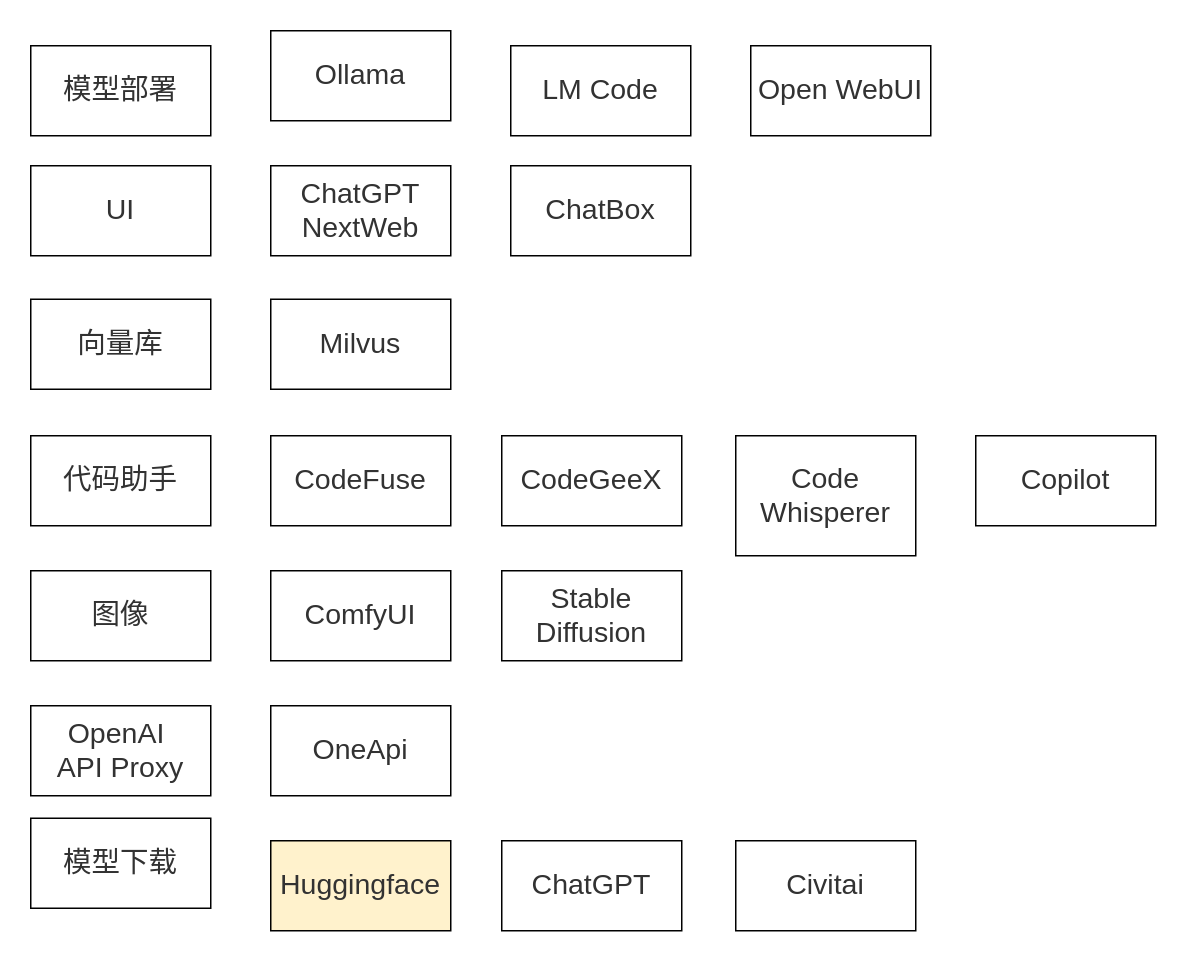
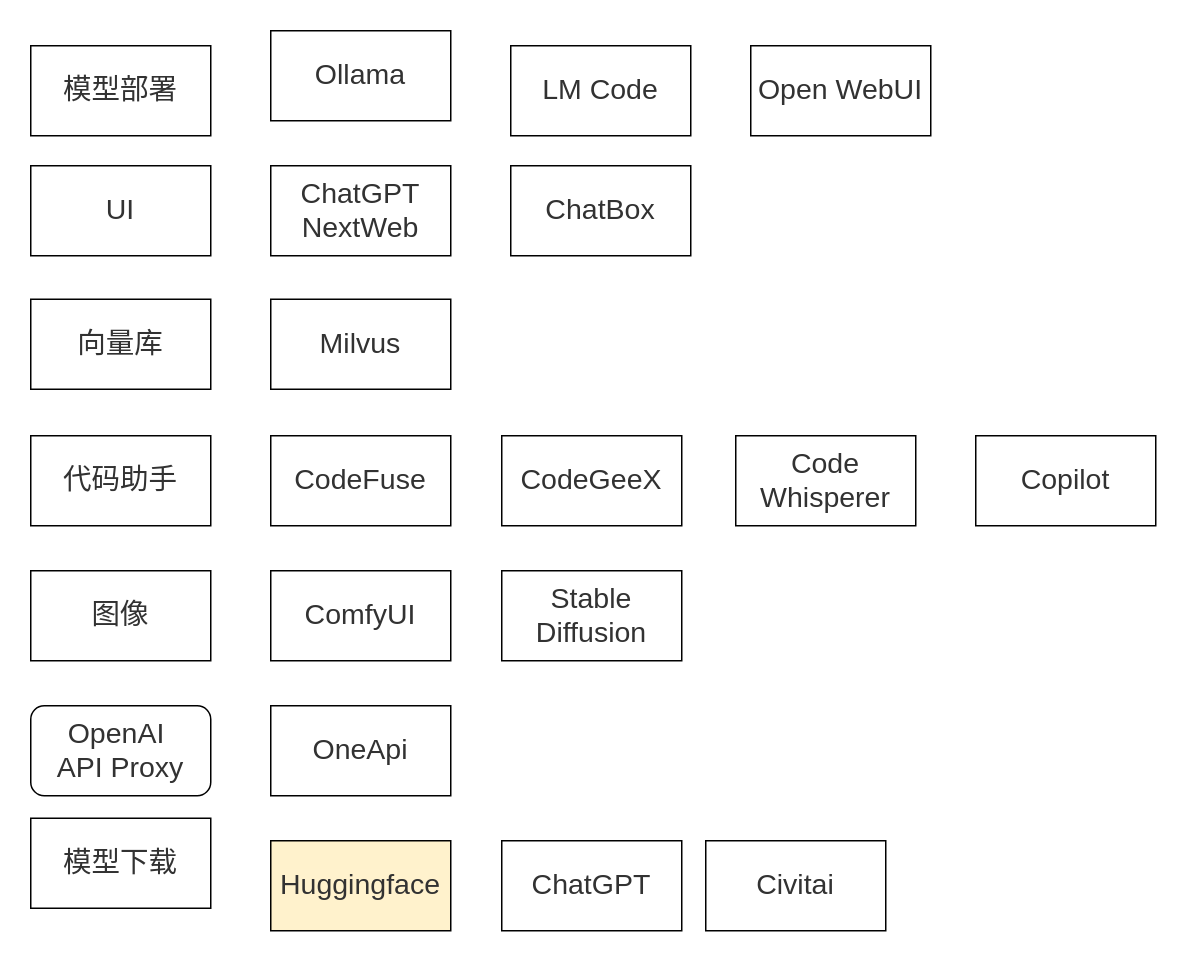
(826, 496) -> (826, 481)
(121, 751) -> (121, 751)
(826, 886) -> (796, 886)
